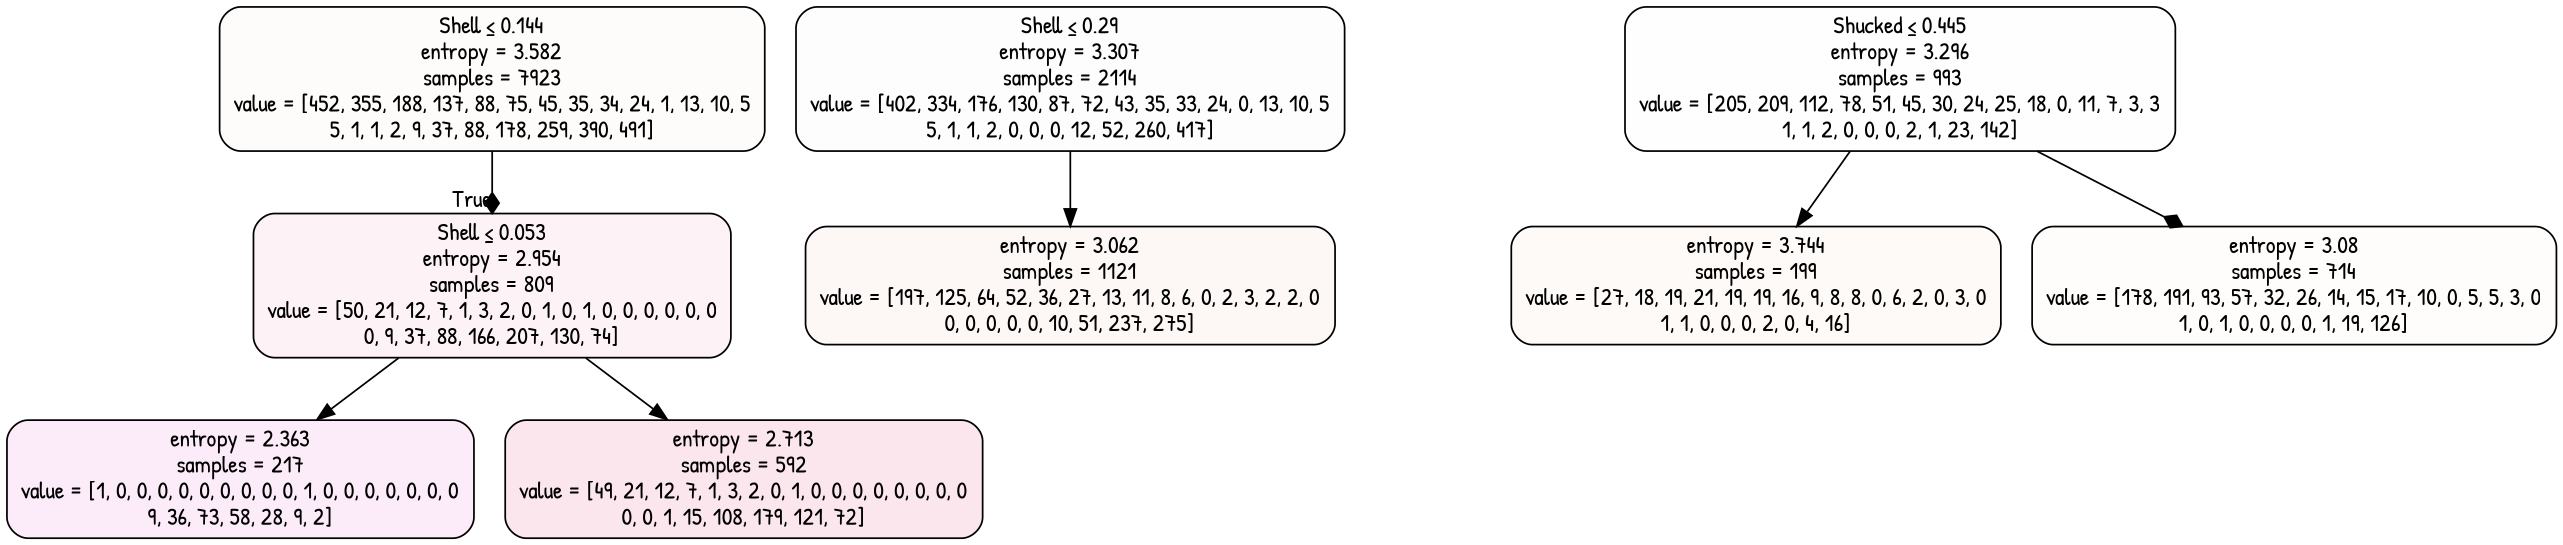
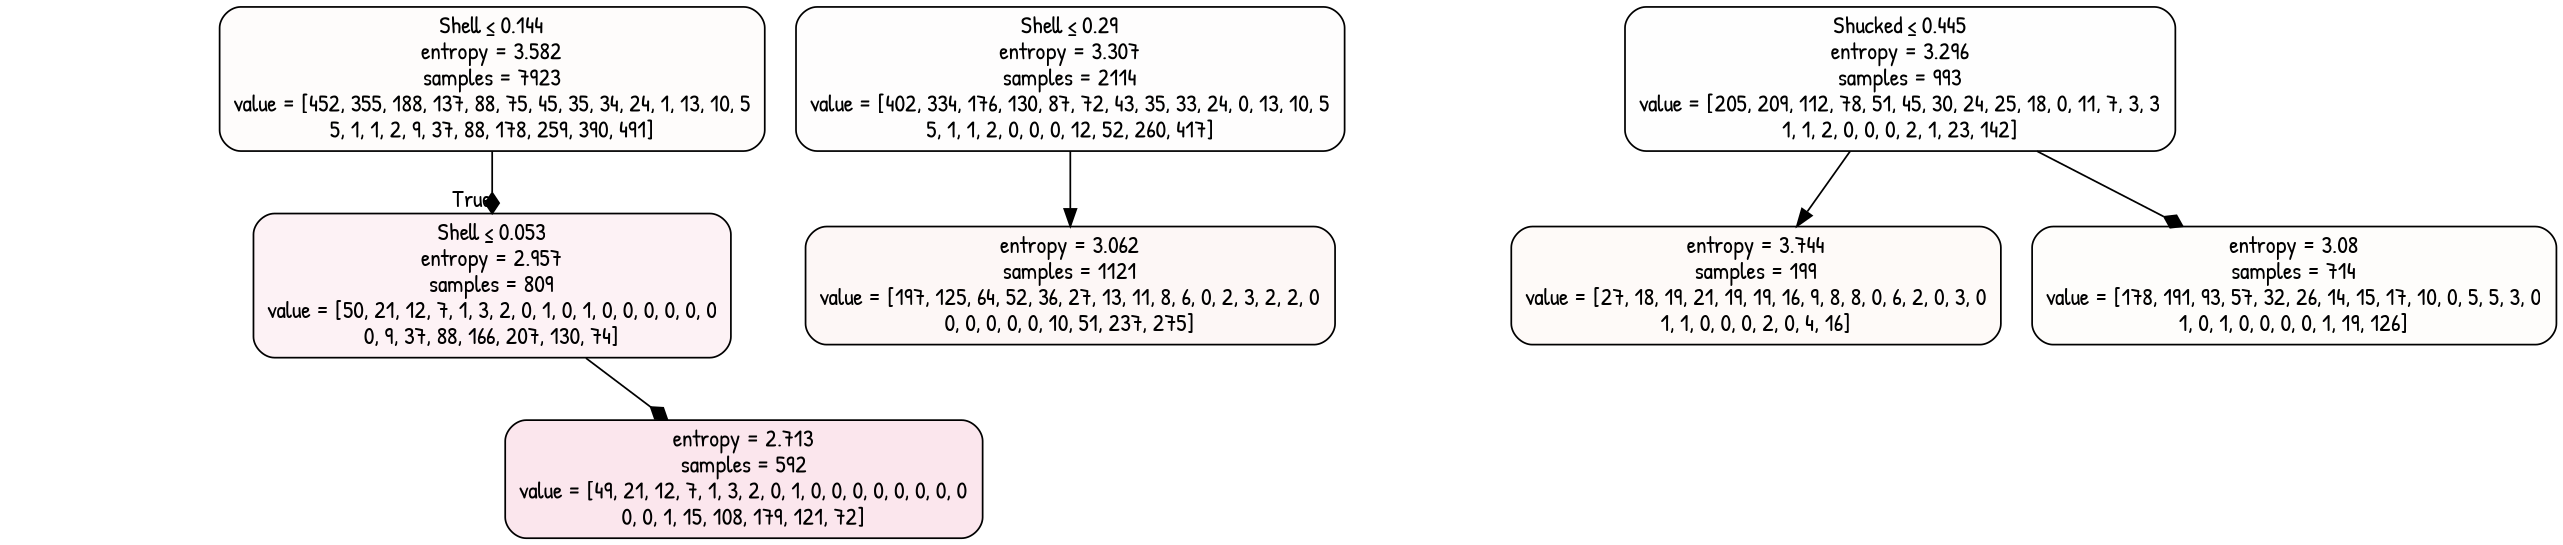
(492, 259) -> (492, 259)
(620, 384) -> (620, 384)
(240, 479) -> none
